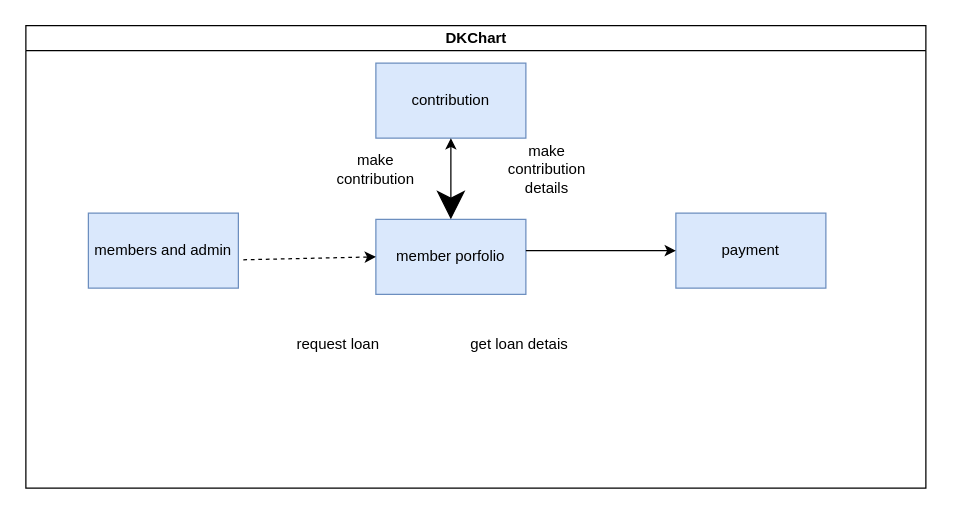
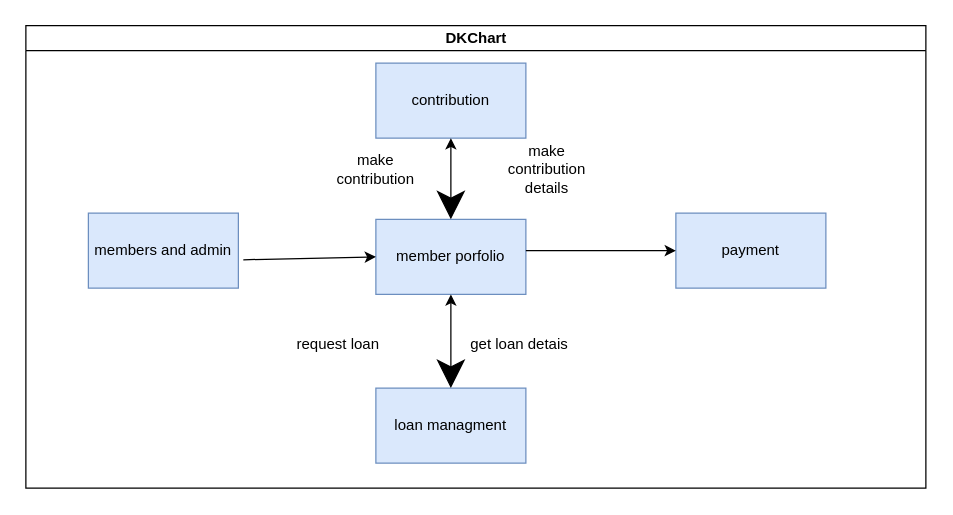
(304, 258) -> (304, 258)
none -> (451, 335)
none -> (451, 426)
